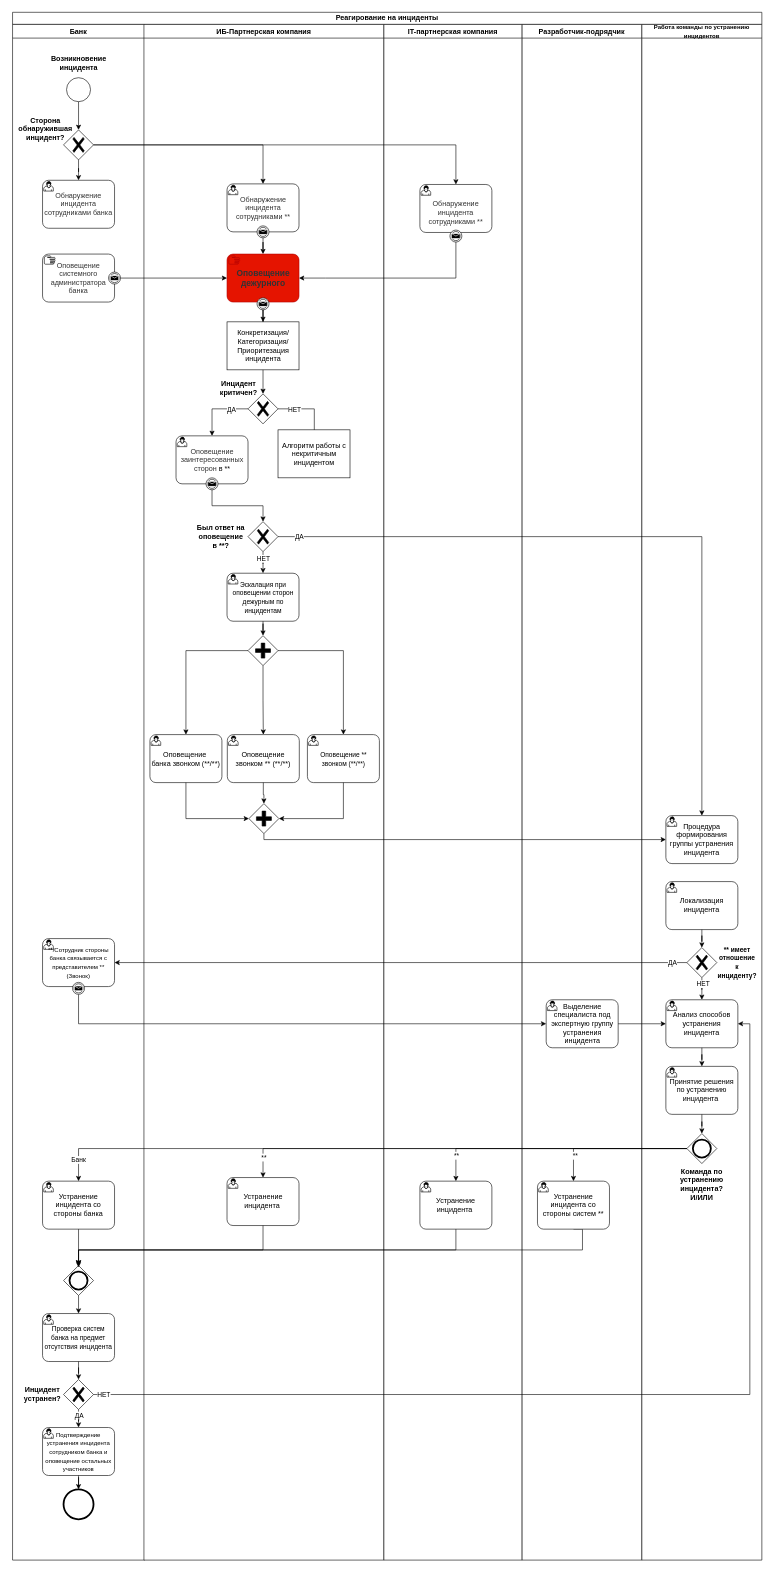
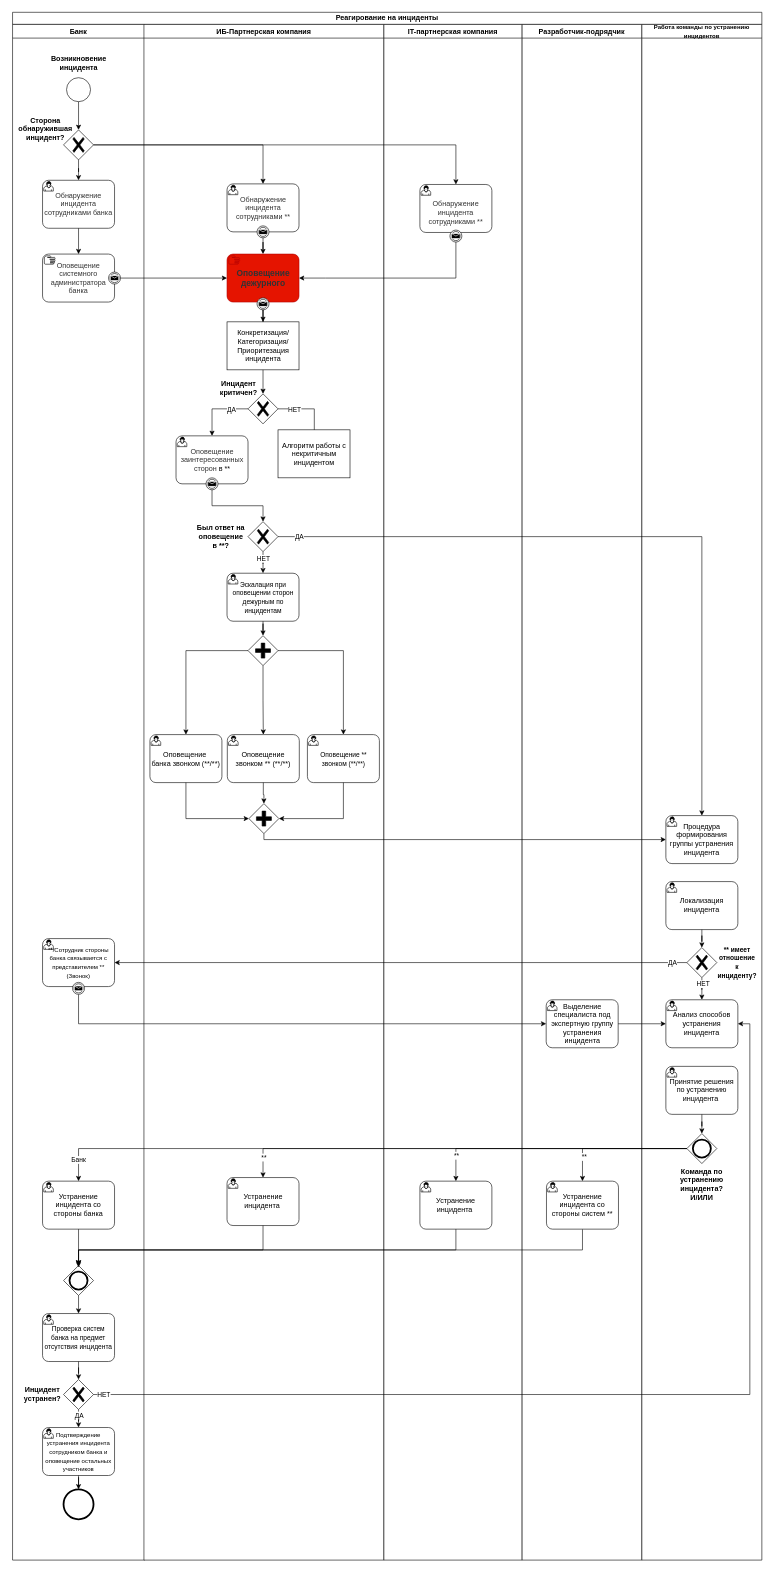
none -> (78, 240)
(702, 1058) -> none
(573, 1205) -> (582, 1205)
